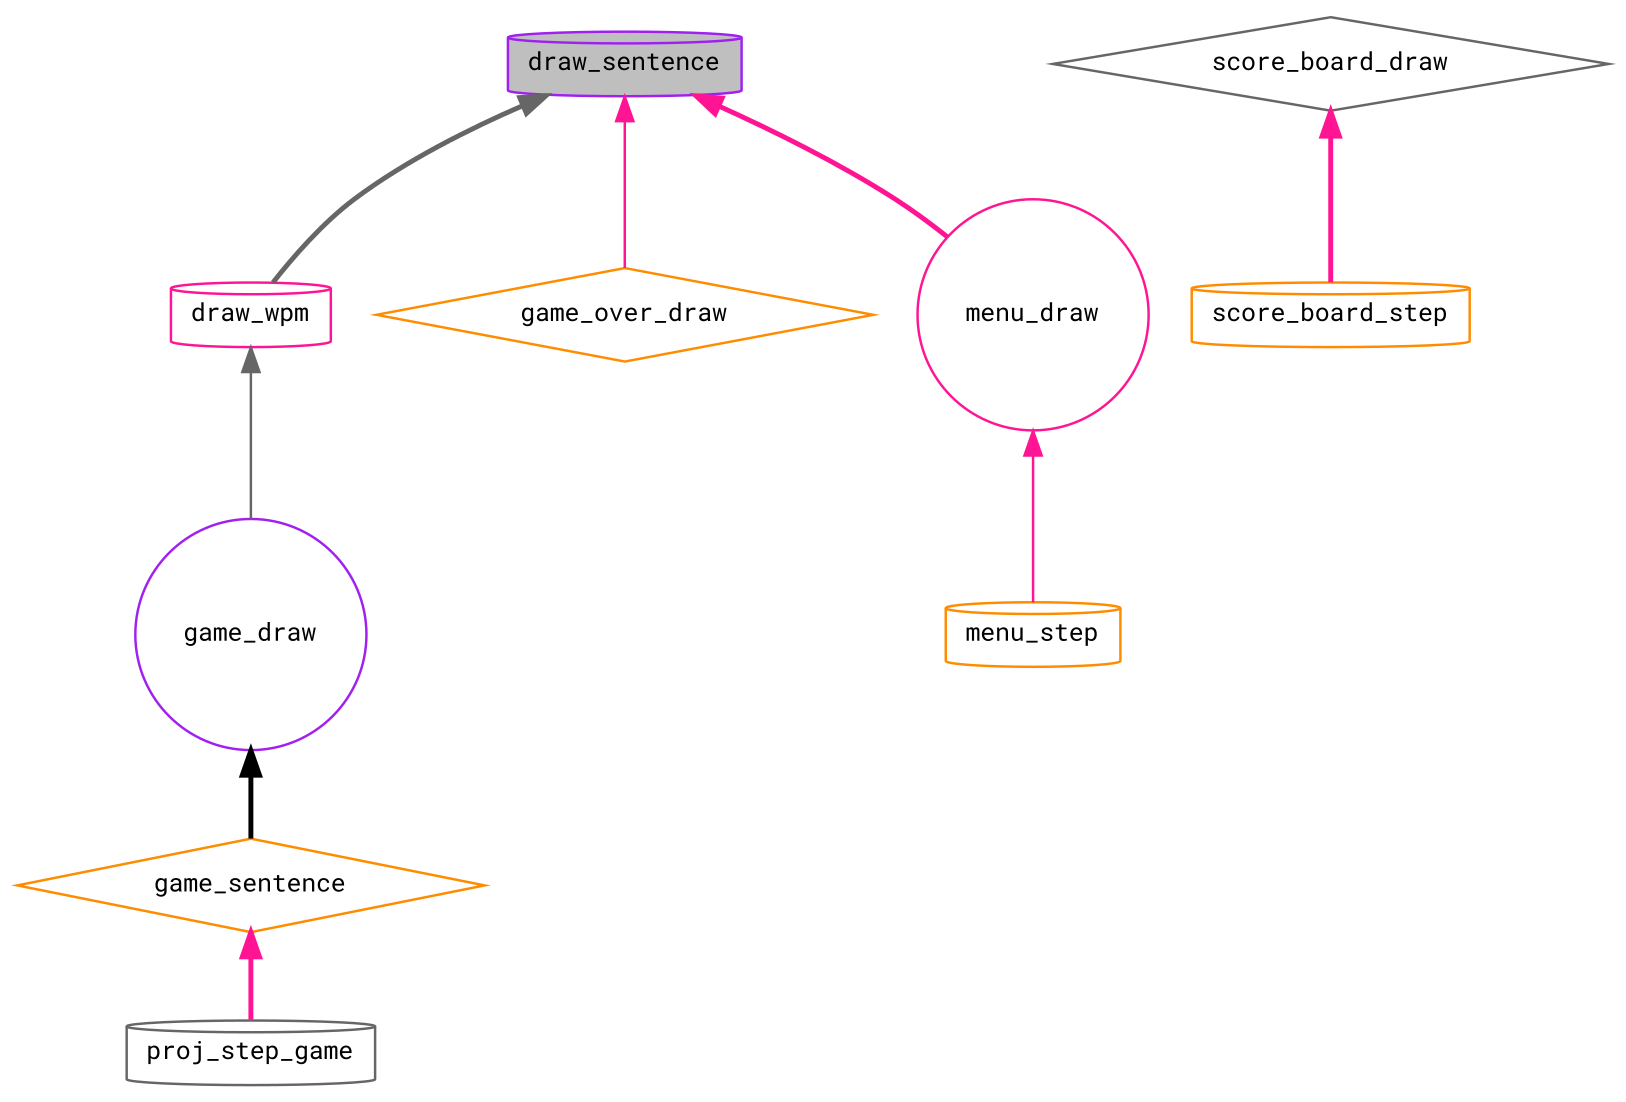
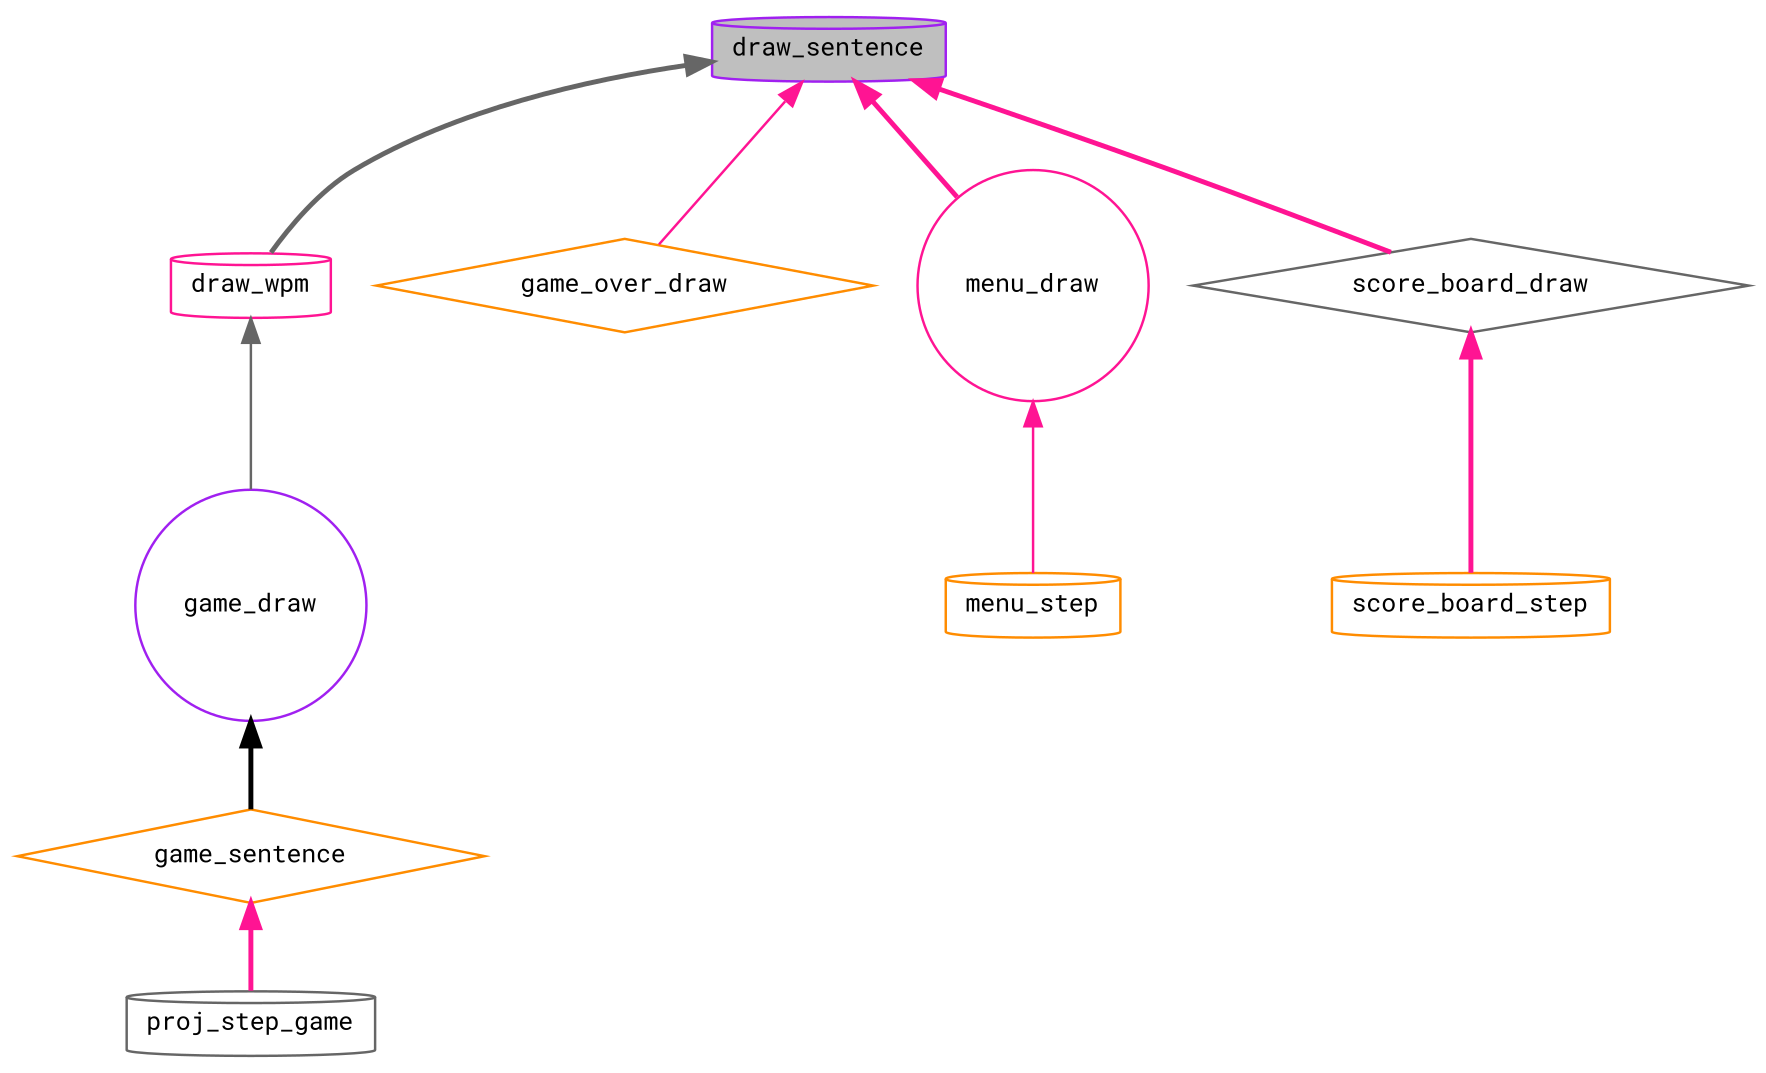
none -> (1166, 168)
